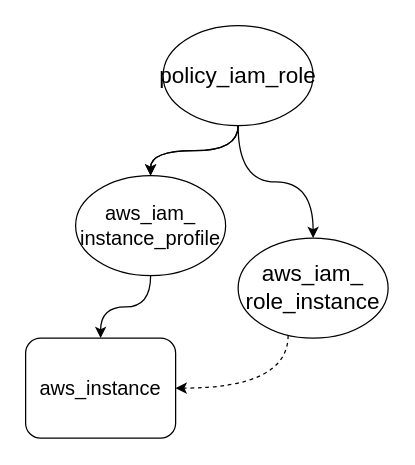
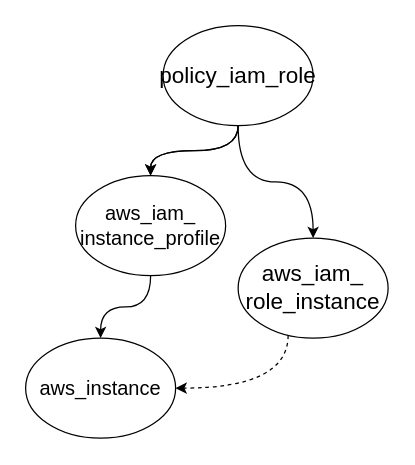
(101, 388) -> (101, 388)
